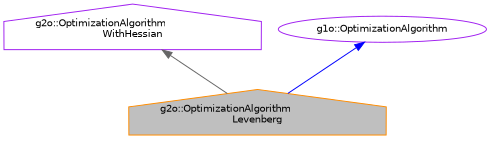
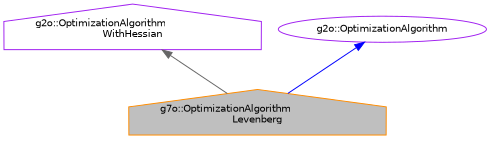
(382, 29) -> (382, 29)
(258, 115) -> (258, 115)
